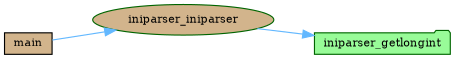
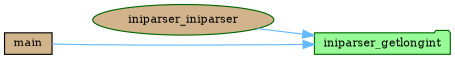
(79, 36) -> (178, 45)
